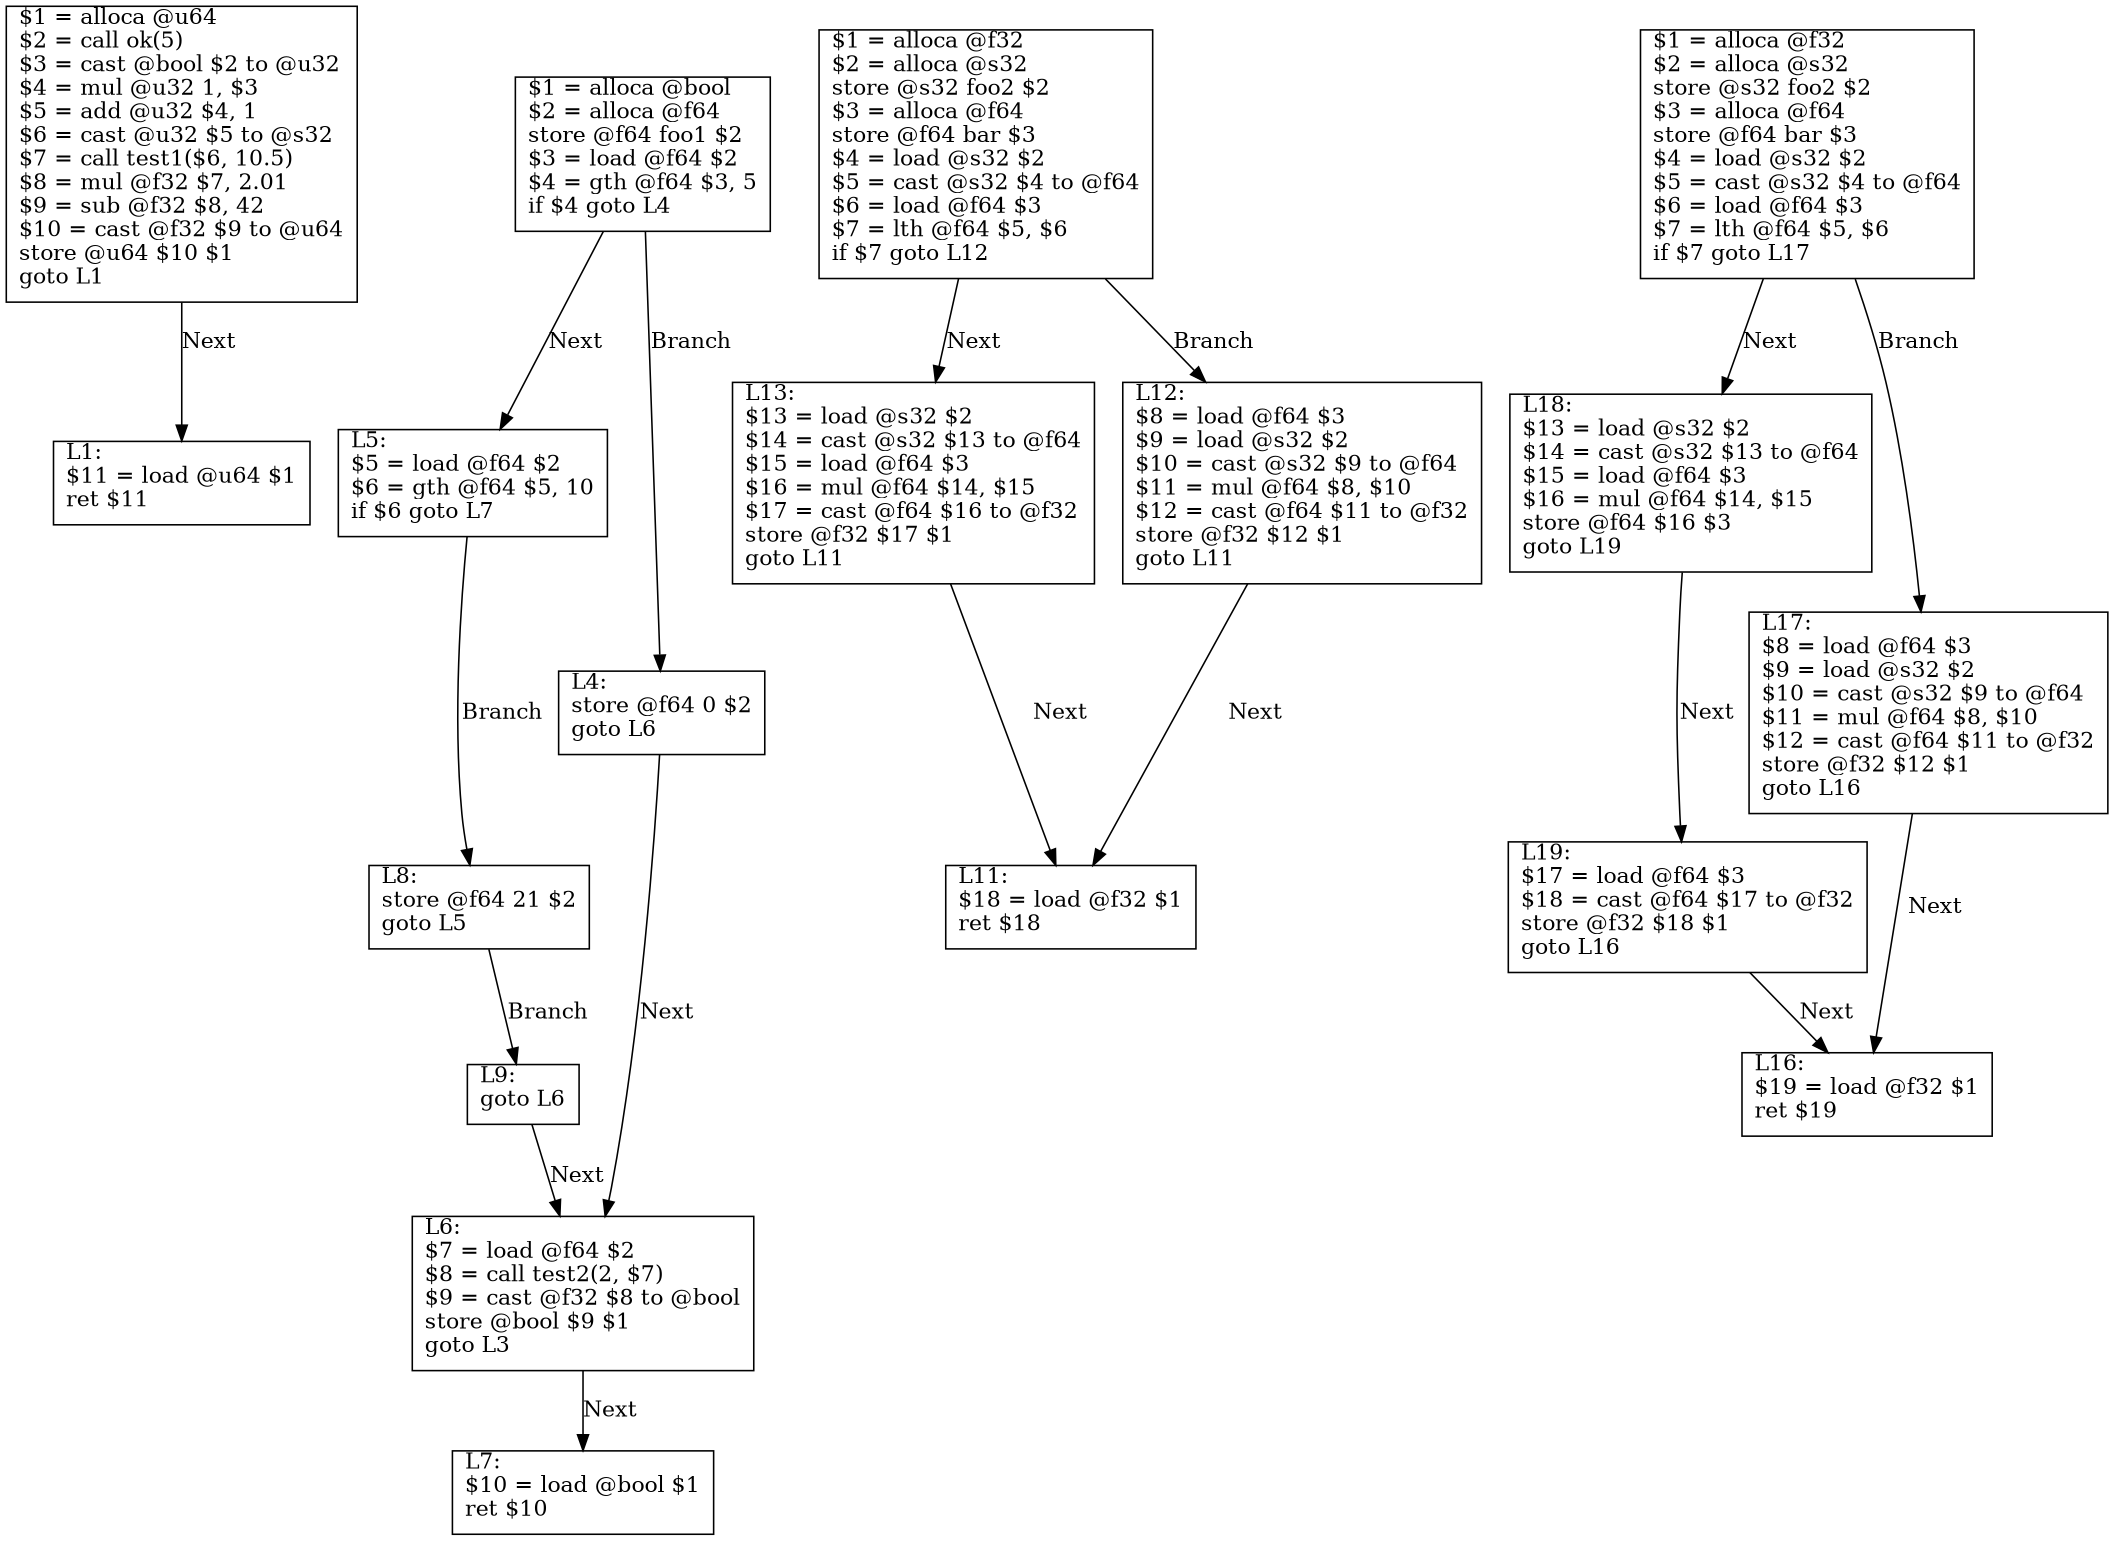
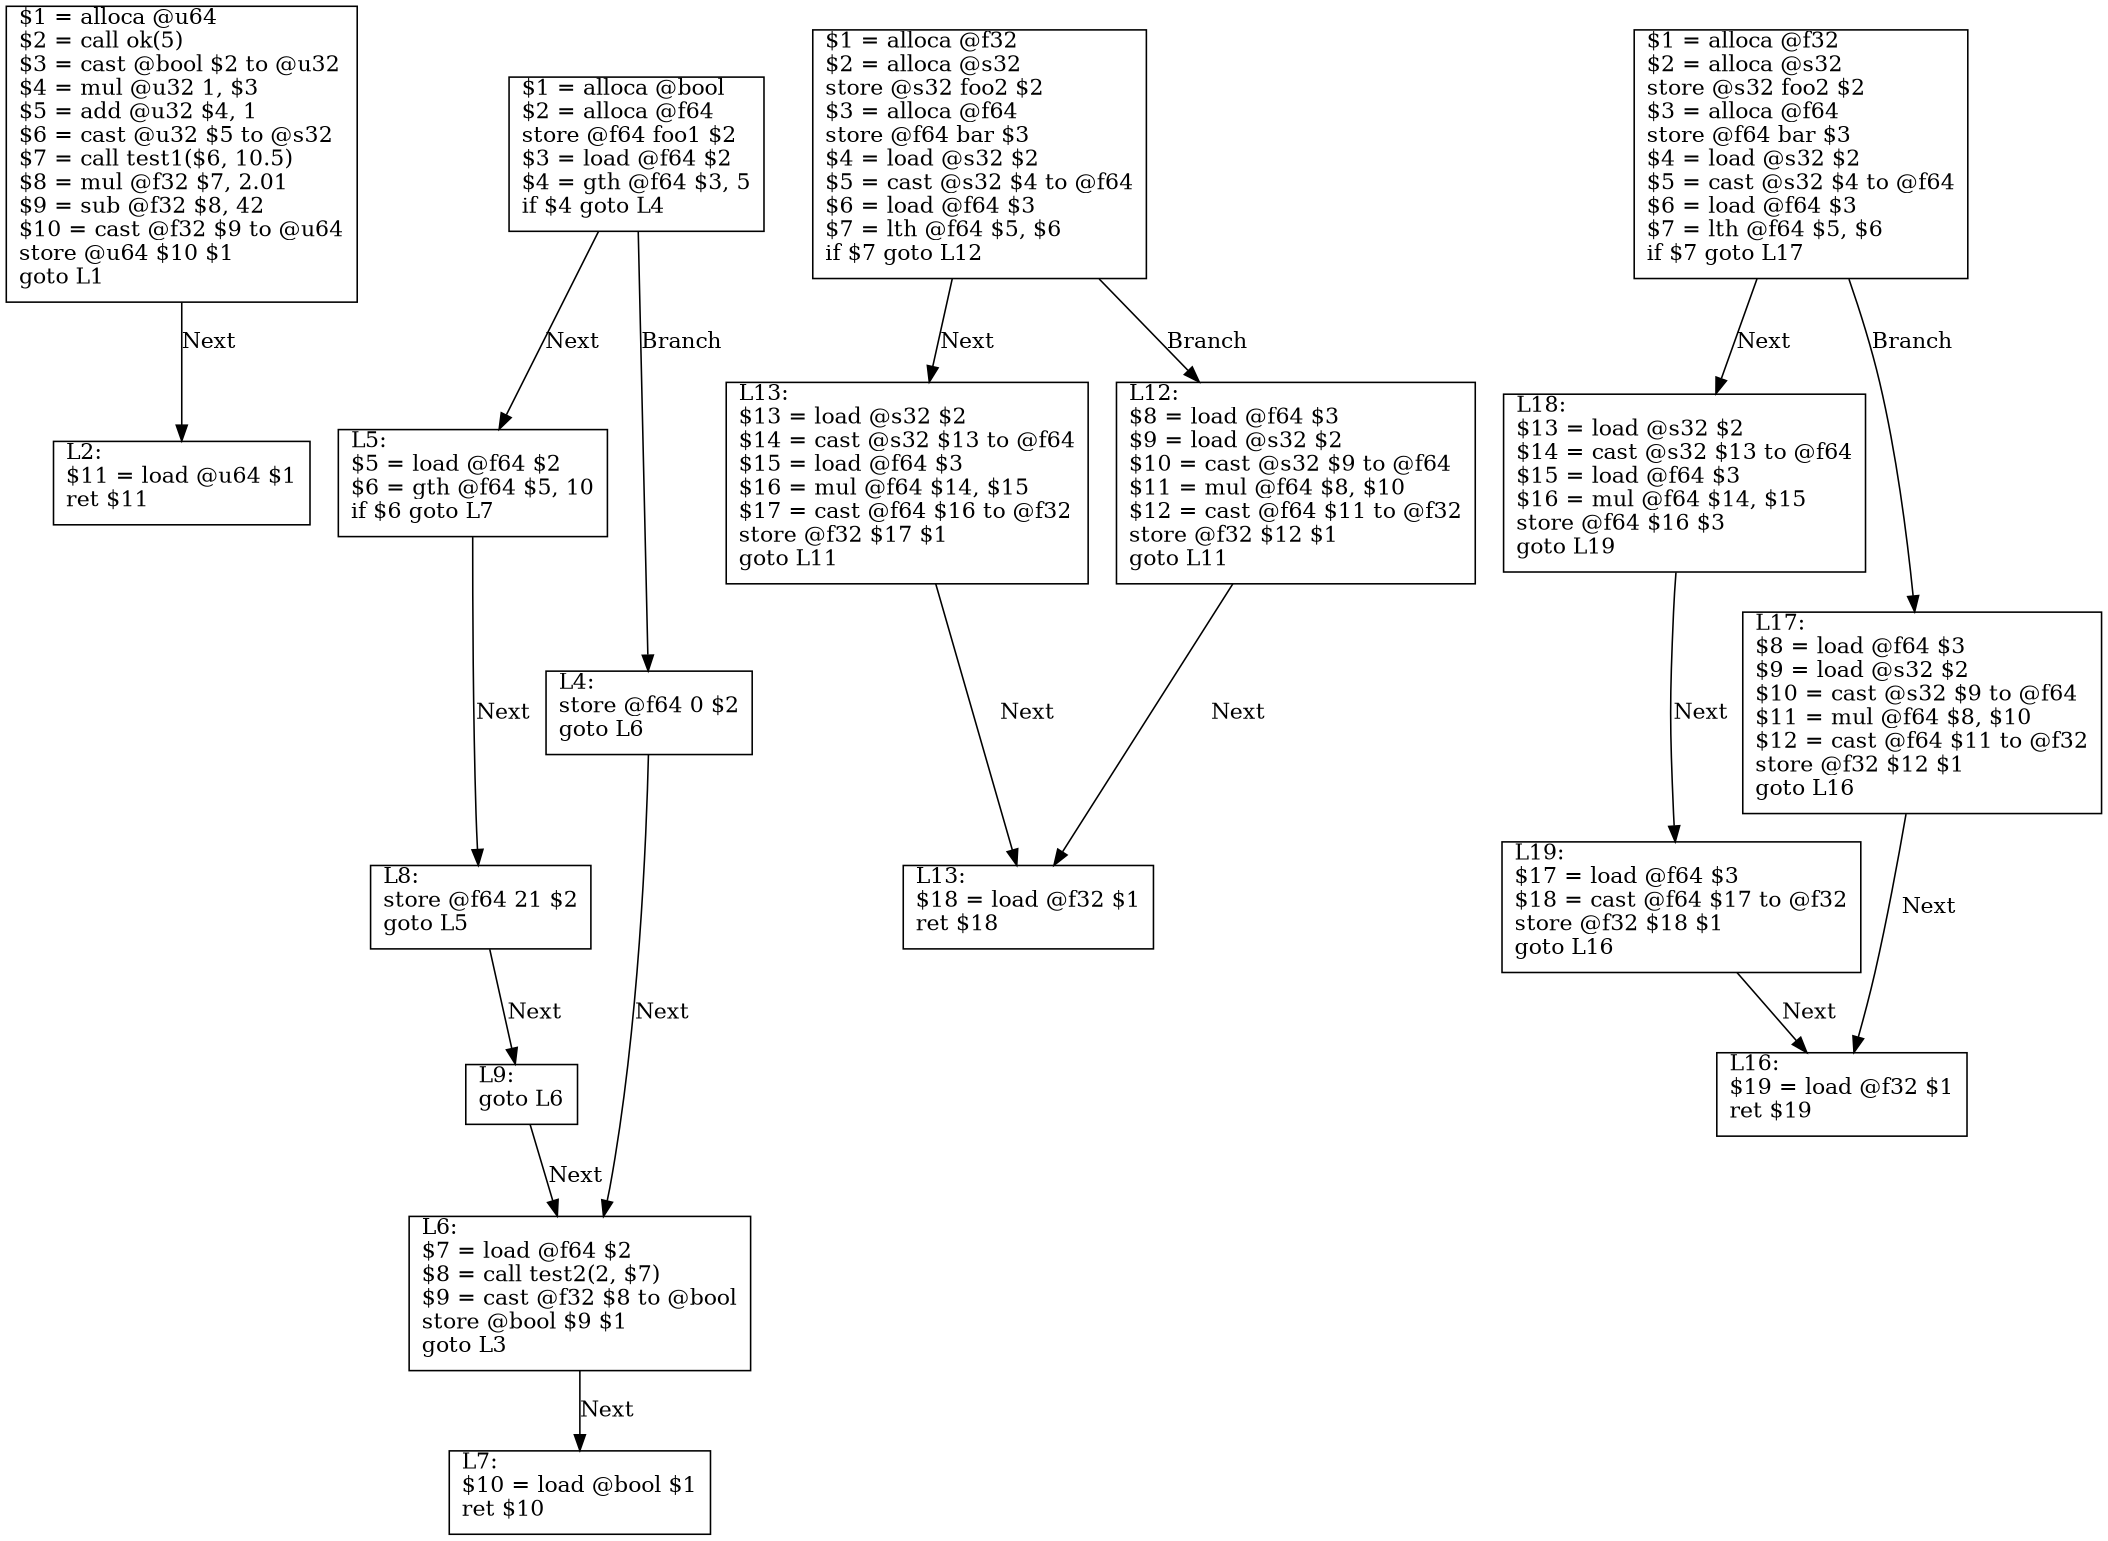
(182, 483) -> (182, 483)
(503, 713) -> (504, 713)
(1071, 907) -> (1028, 907)
(548, 1013) -> (535, 1013)
